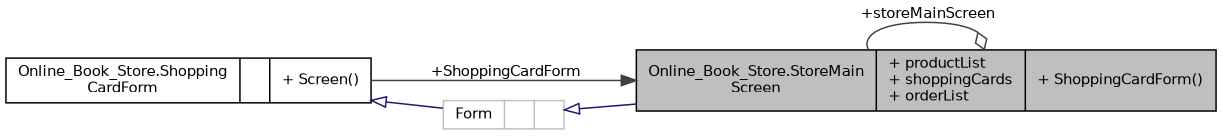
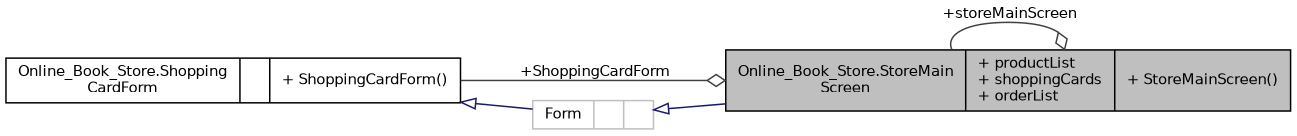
(320, 80) -> (365, 80)
(496, 80) -> (584, 80)
(1121, 80) -> (1203, 80)
